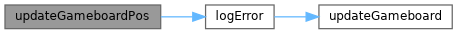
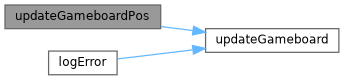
(177, 17) -> (177, 29)
